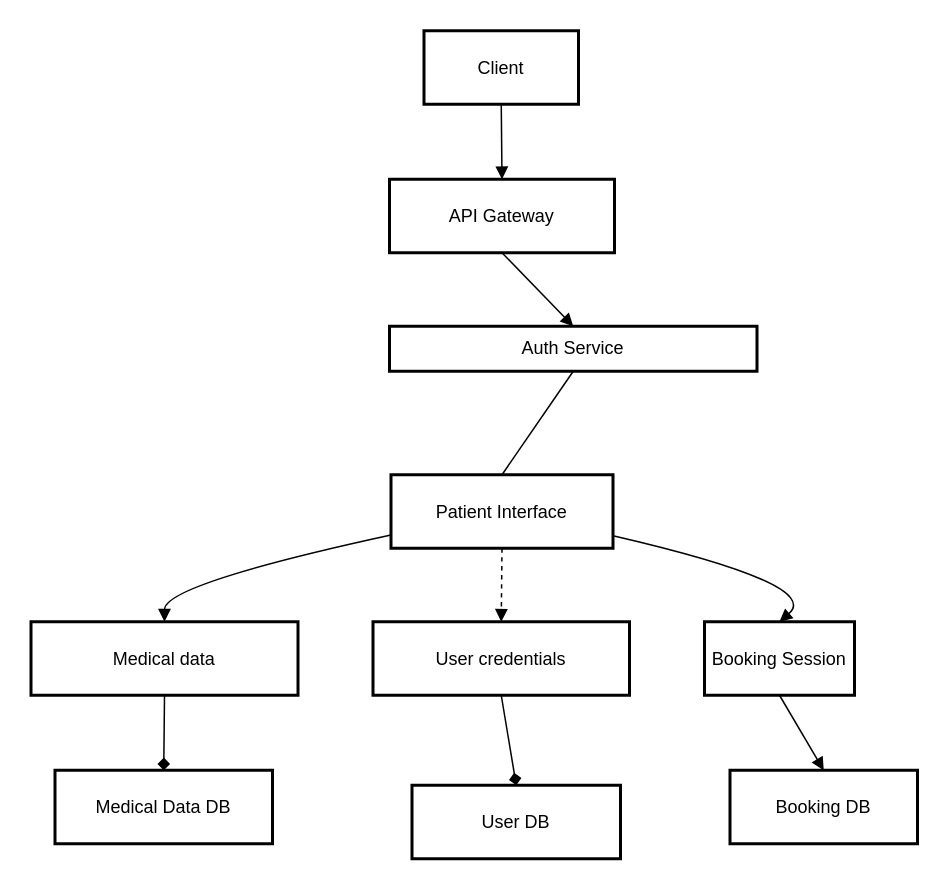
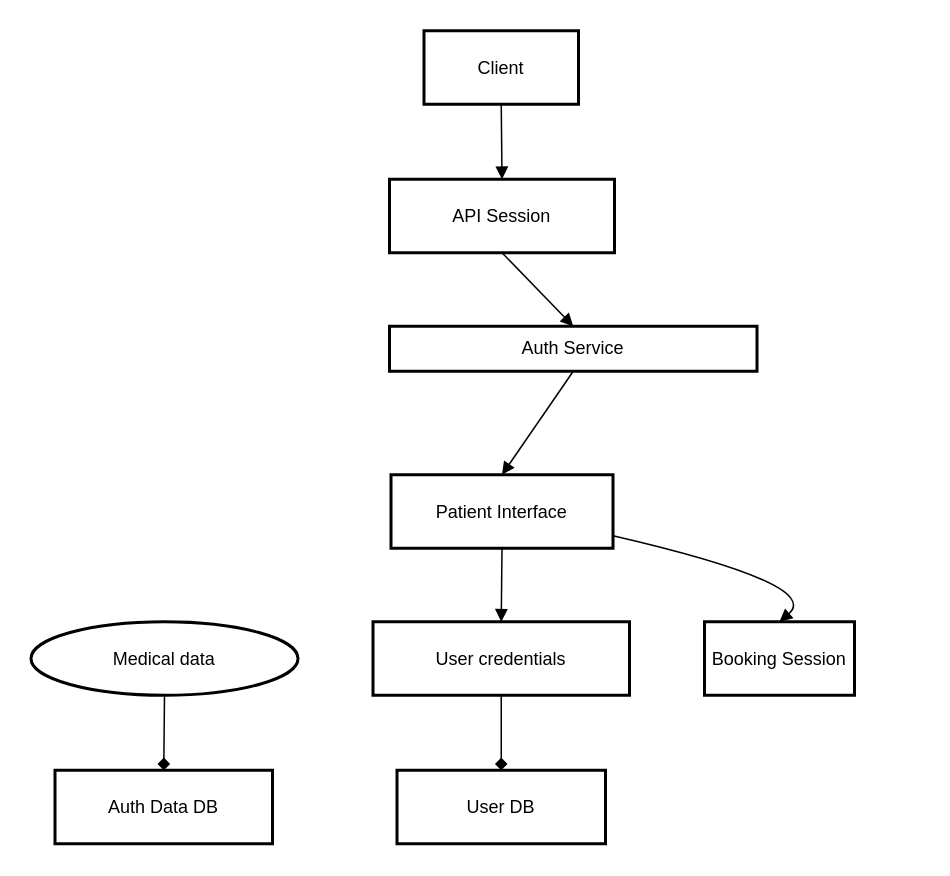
(502, 217) -> (502, 217)
(506, 468) -> (509, 464)
(274, 563) -> none
(501, 580) -> (501, 580)
(164, 659) -> (164, 659)
(798, 728) -> none
(824, 807) -> none
(164, 808) -> (164, 808)
(516, 822) -> (501, 807)
